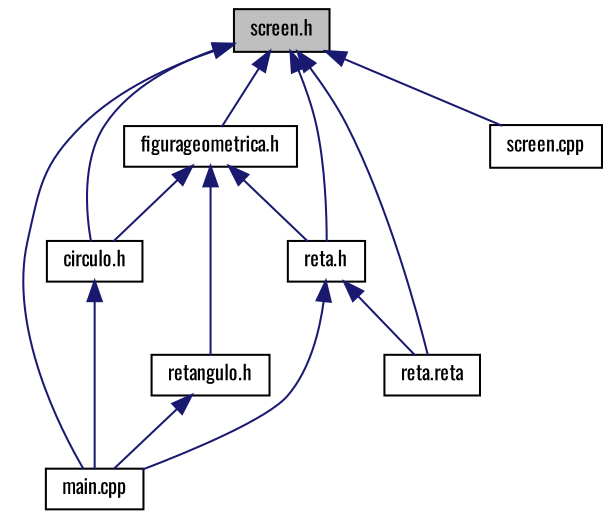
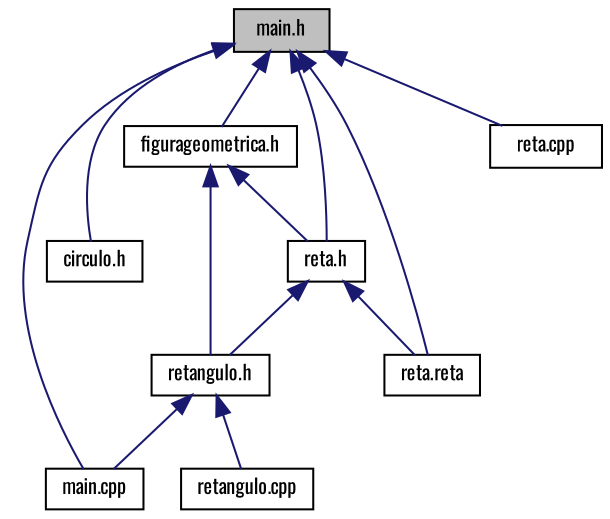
(282, 30) -> (282, 30)
(546, 146) -> (546, 146)
(145, 211) -> none
(95, 385) -> none
(263, 415) -> (261, 325)
none -> (247, 489)
